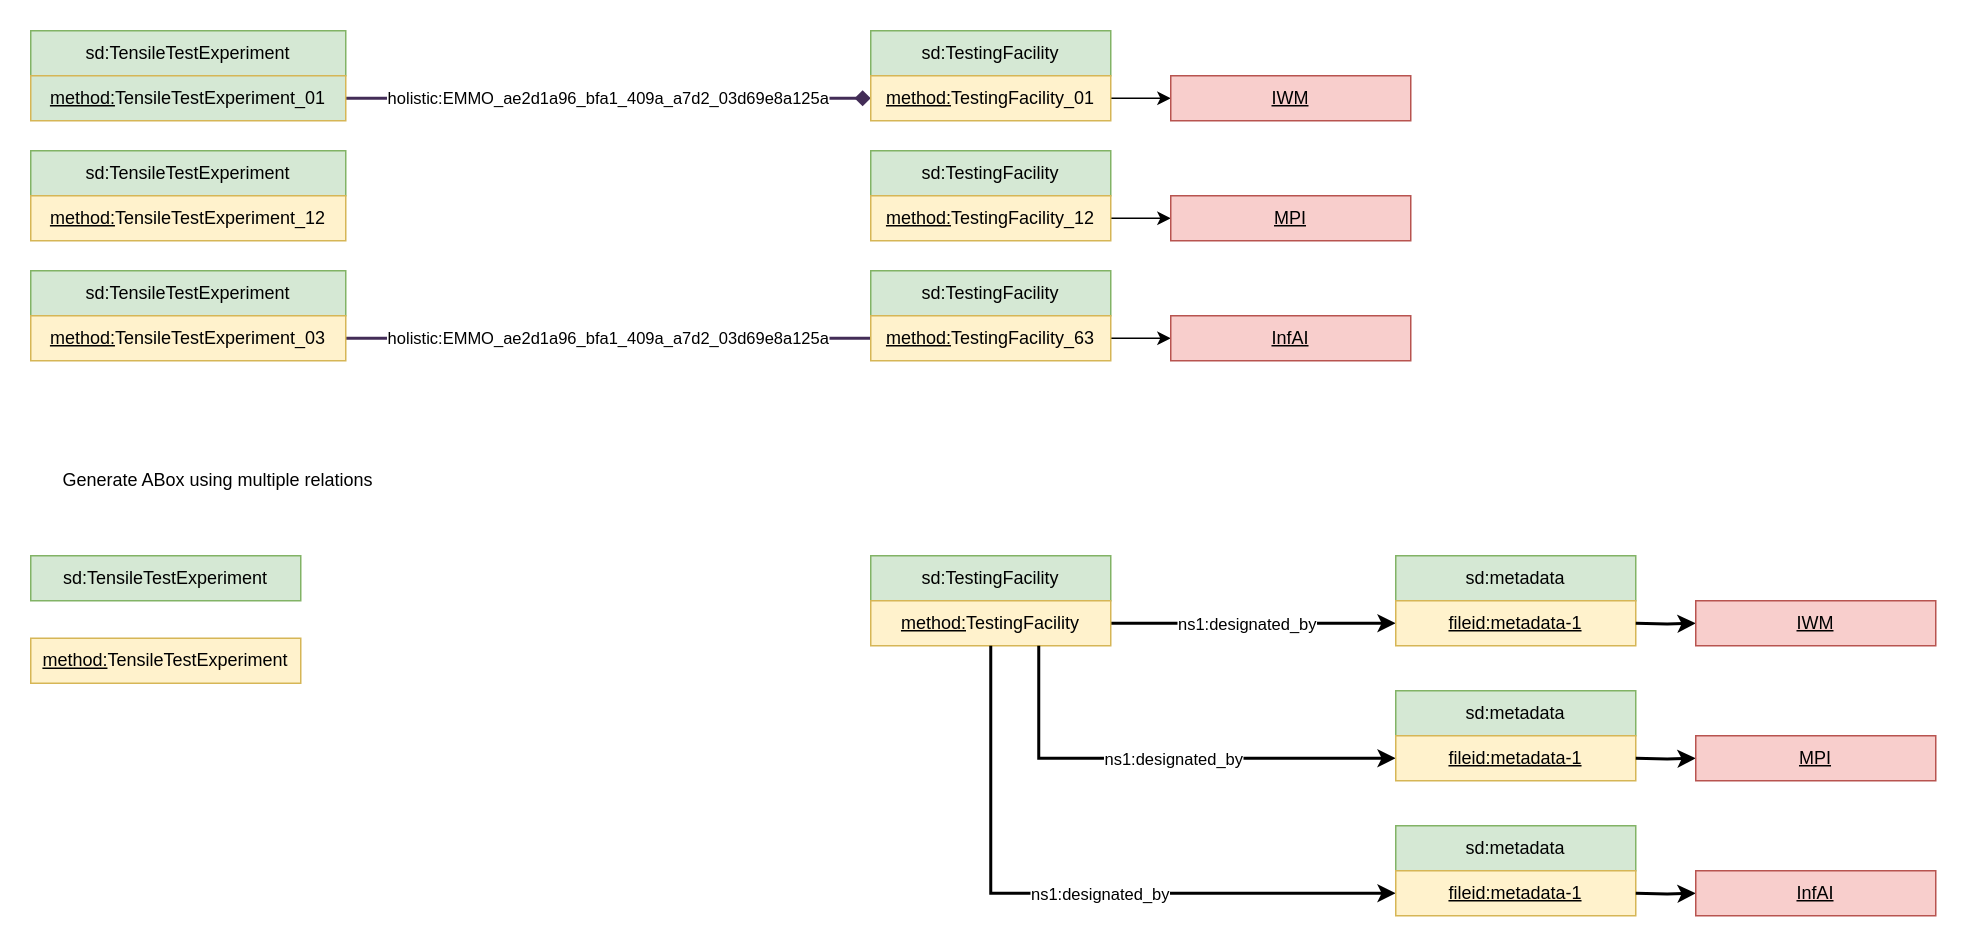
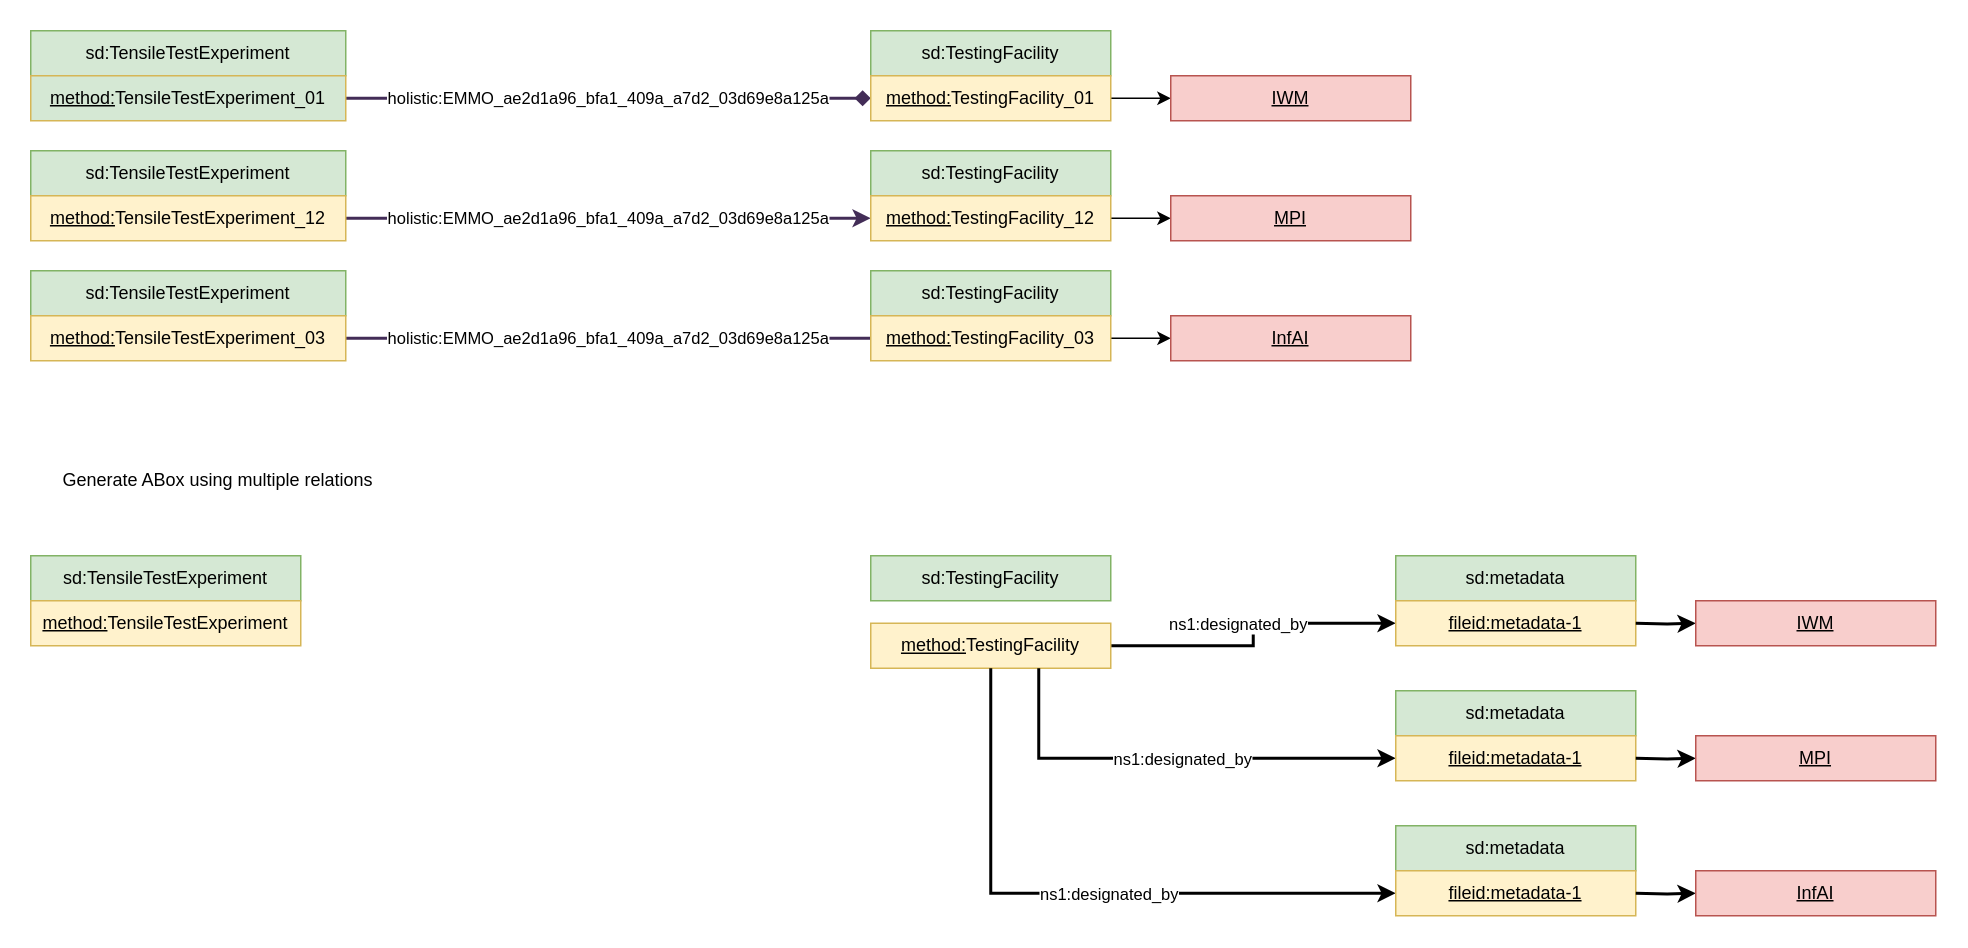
none -> (420, 218)
(991, 338) -> (991, 338)
(991, 623) -> (991, 646)
(166, 661) -> (166, 623)
